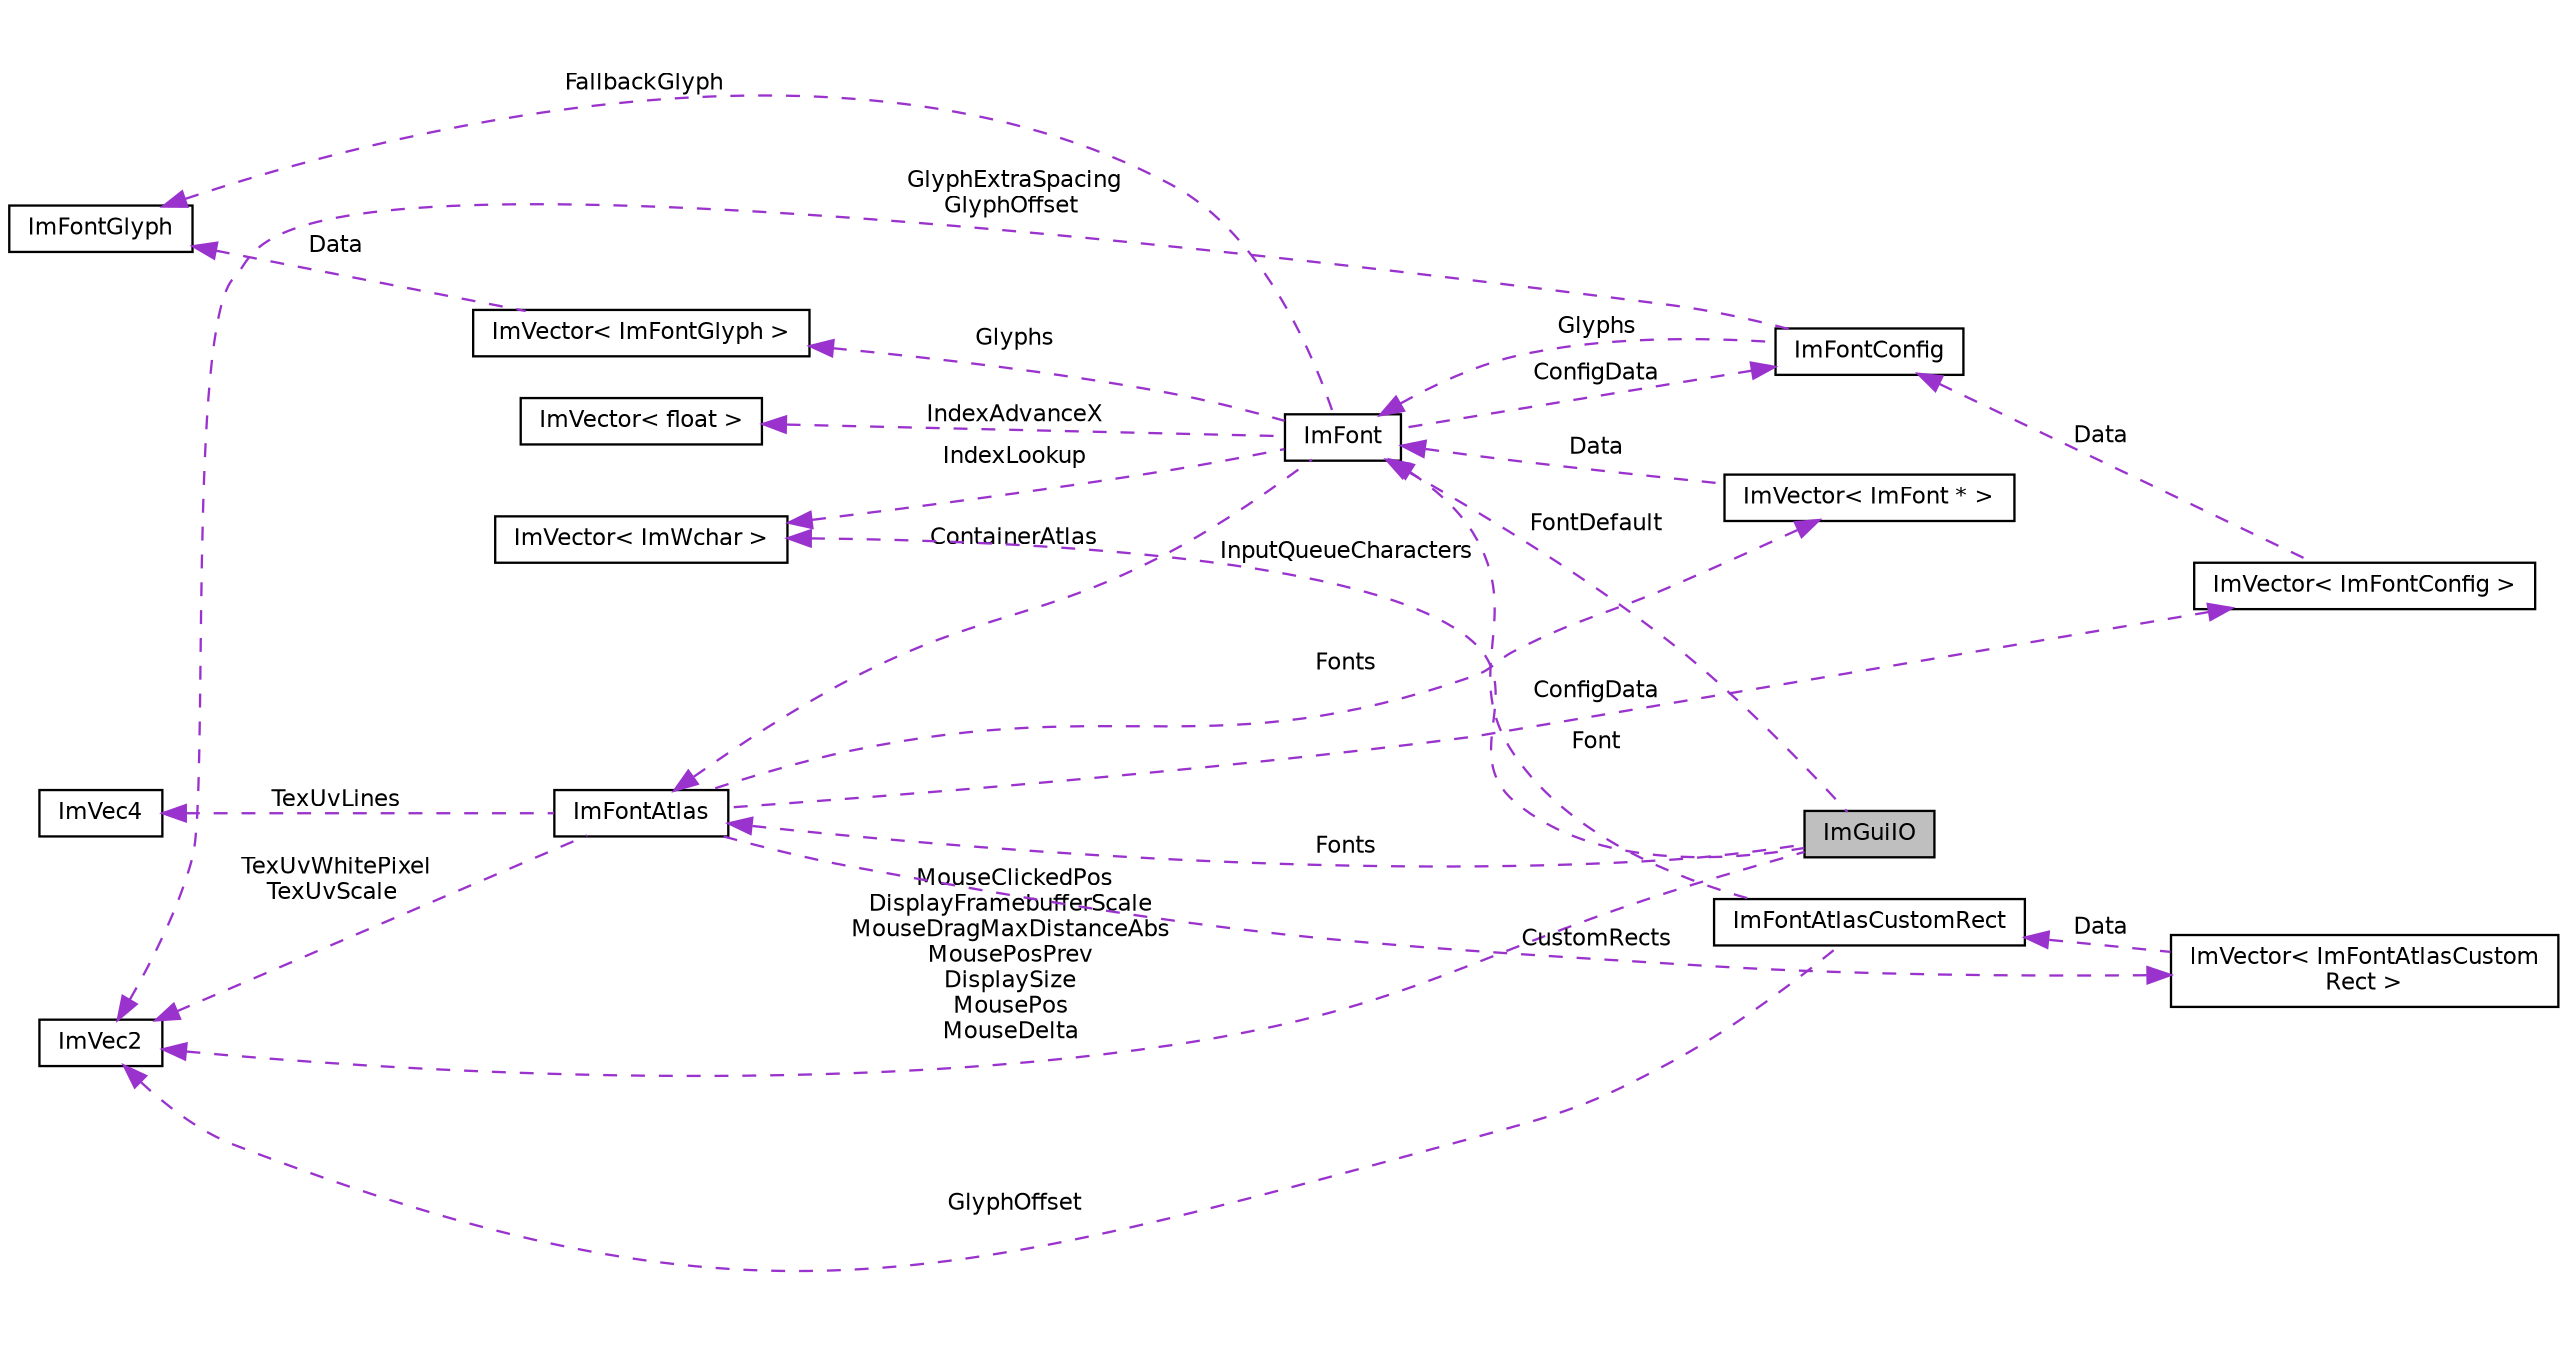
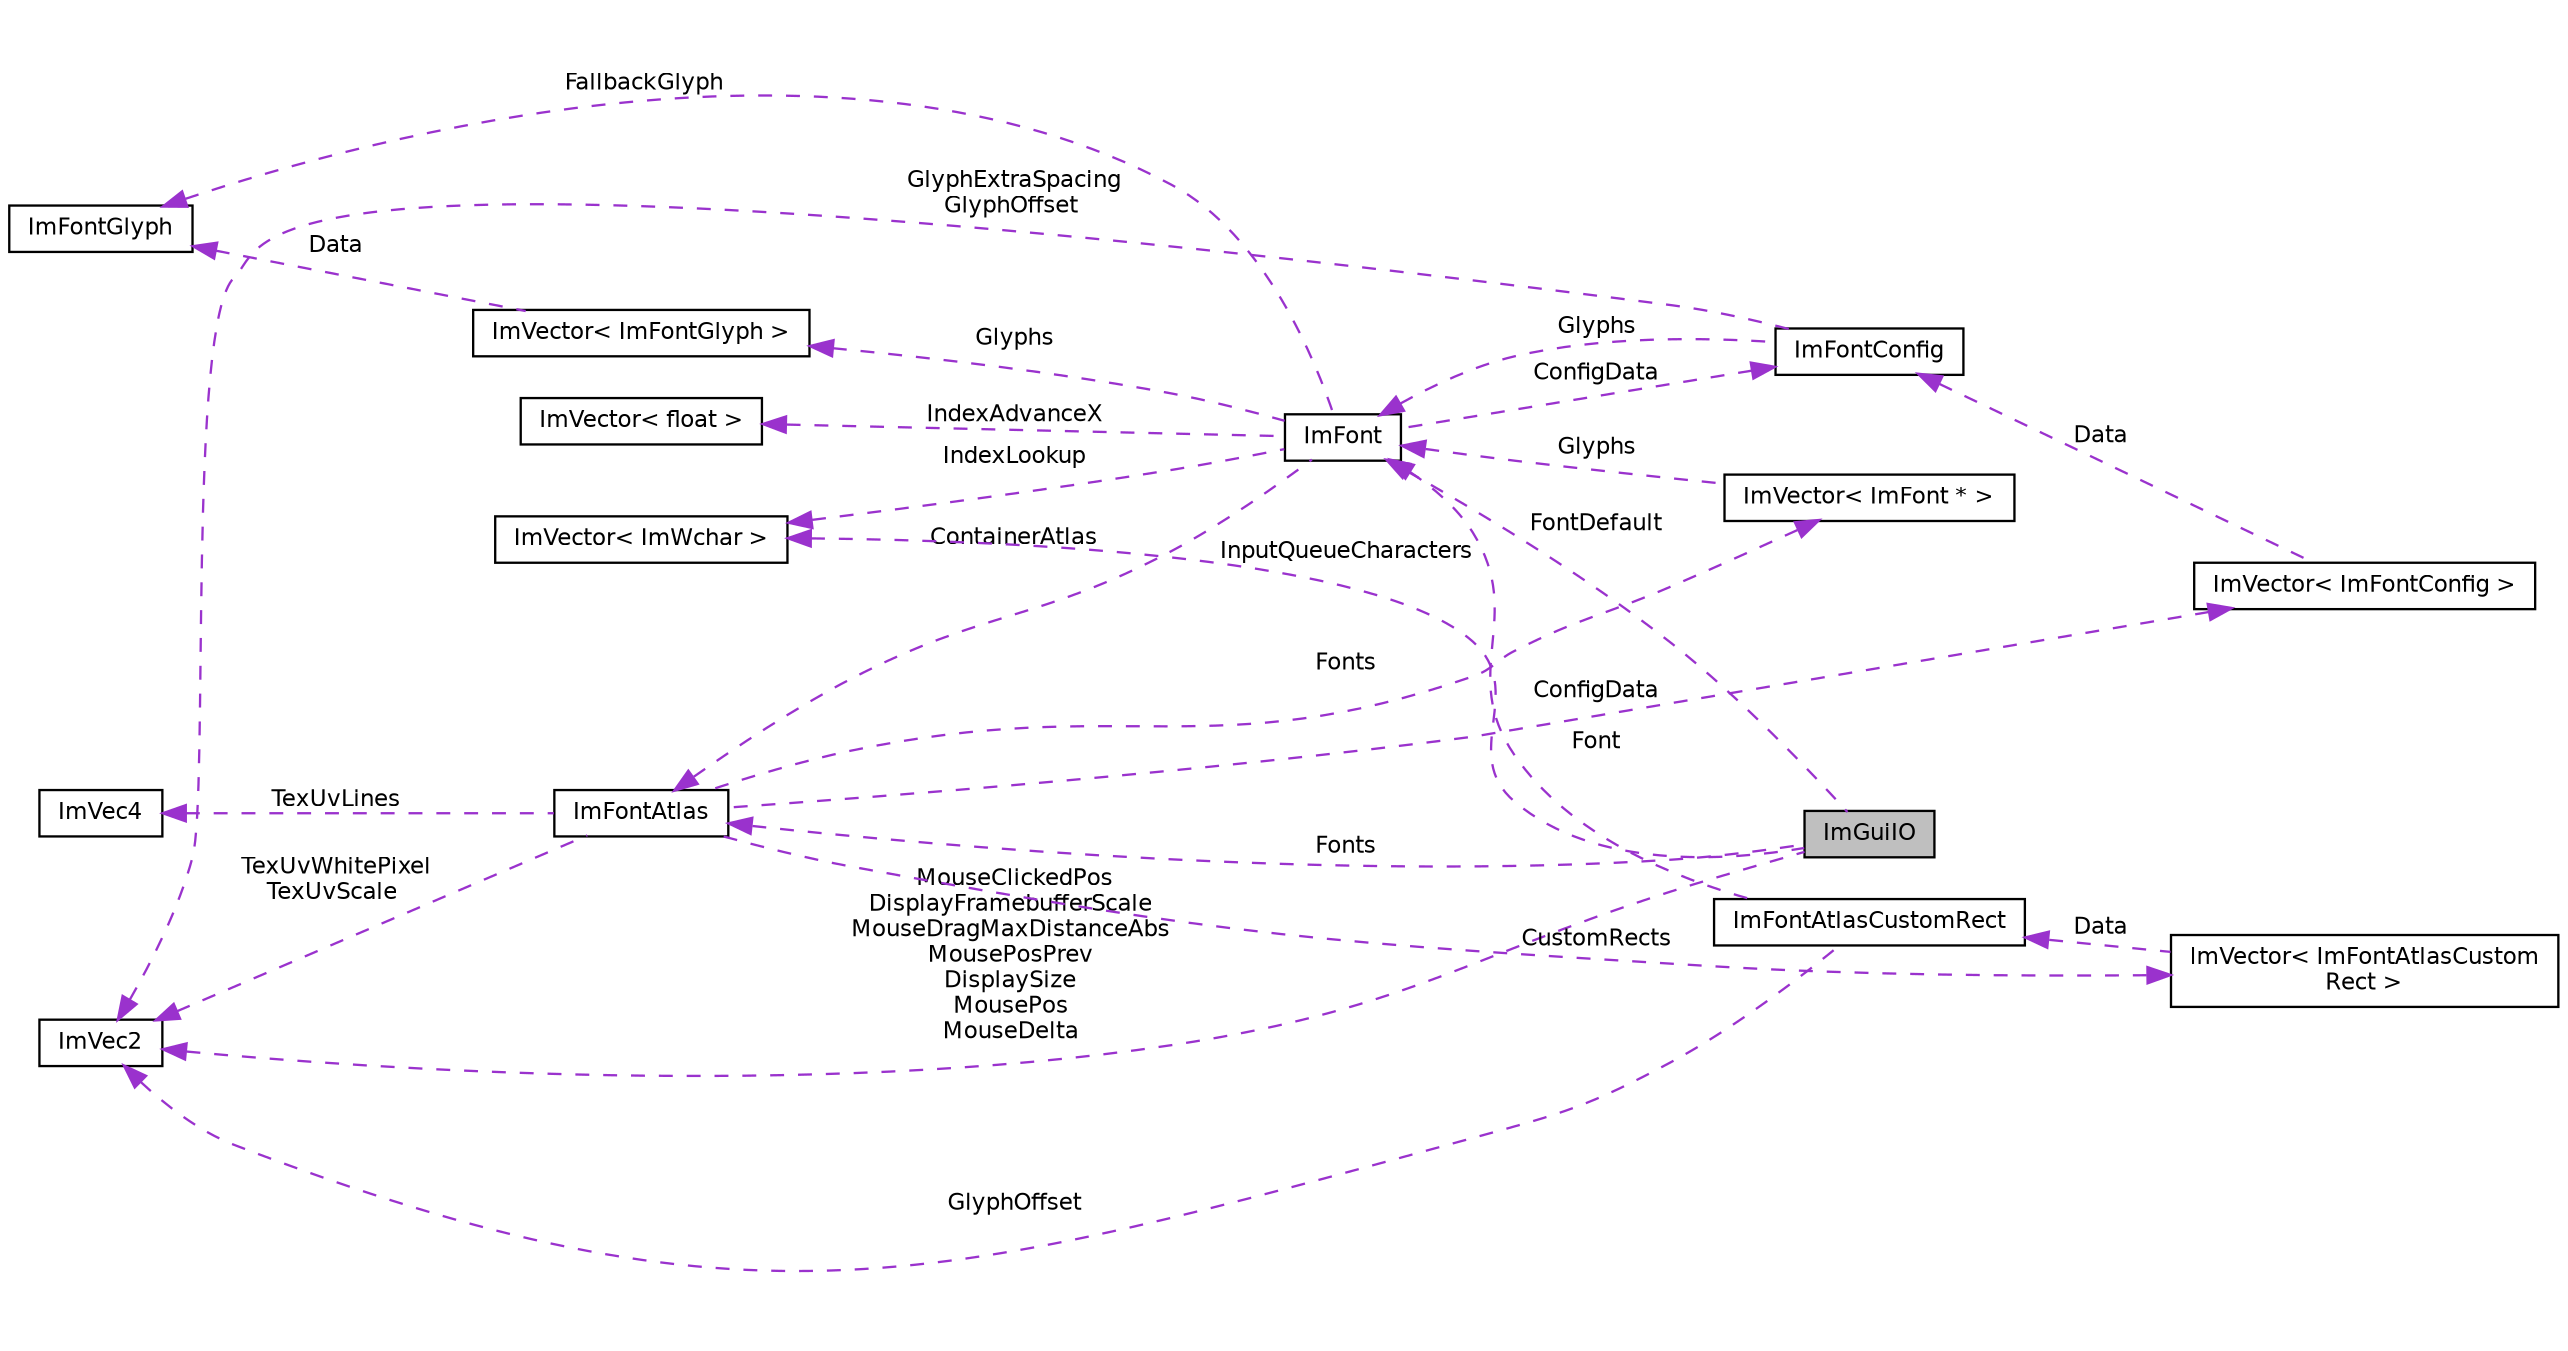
(1593, 448) -> (1593, 448)
